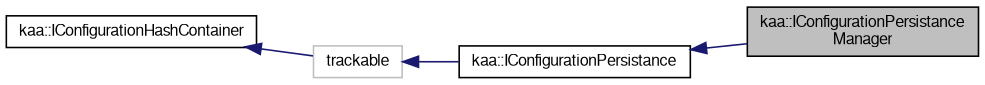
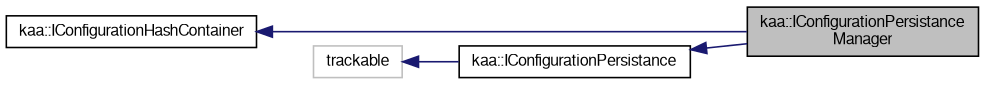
(287, 52) -> (510, 32)
